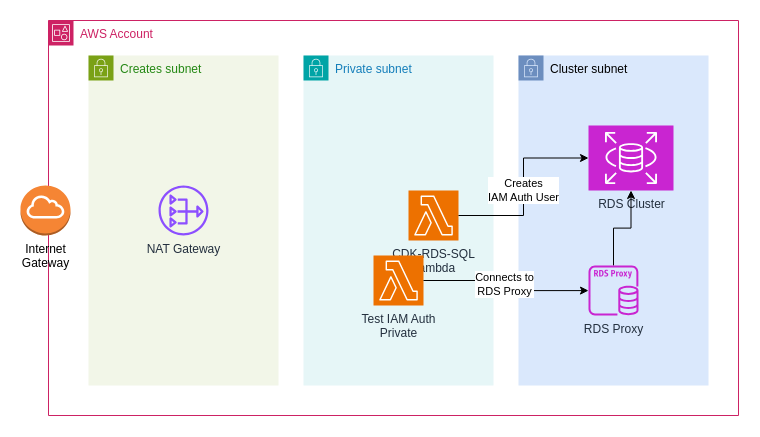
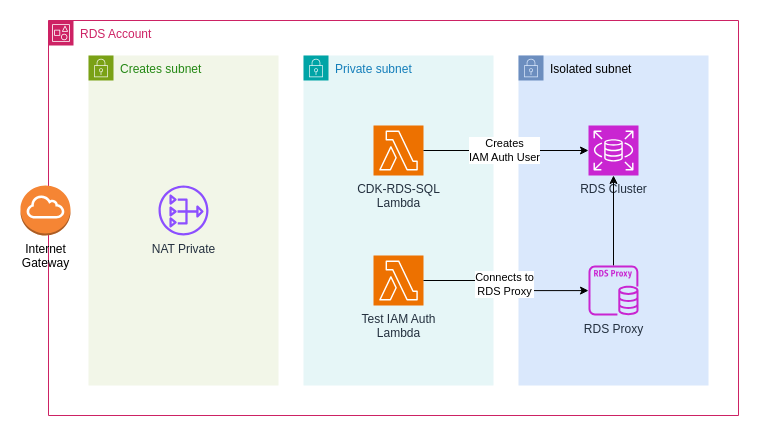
(116, 35) -> (116, 35)
(594, 70) -> (598, 70)
(631, 158) -> (614, 151)
(434, 216) -> (399, 151)
(184, 250) -> (184, 250)
(399, 327) -> (399, 327)
